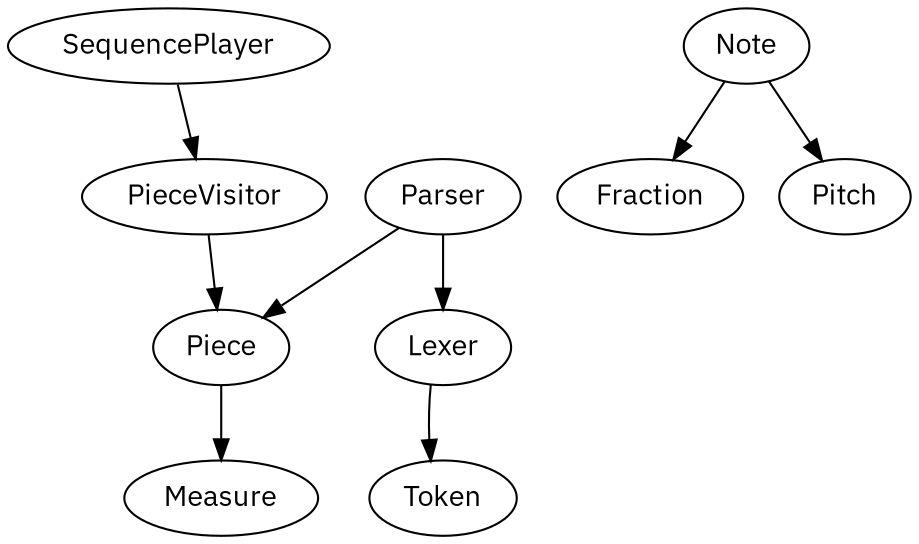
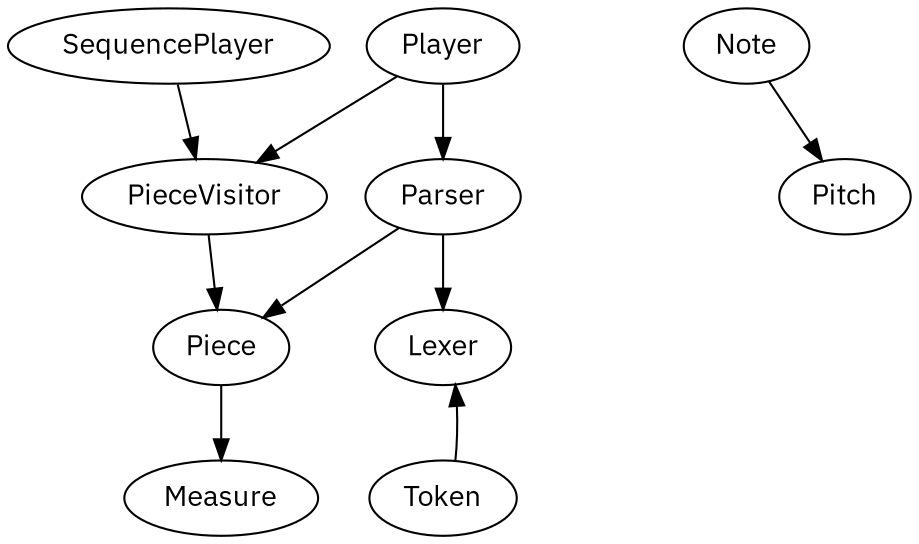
none -> (443, 46)
(650, 197) -> none
(429, 412) -> (457, 434)
